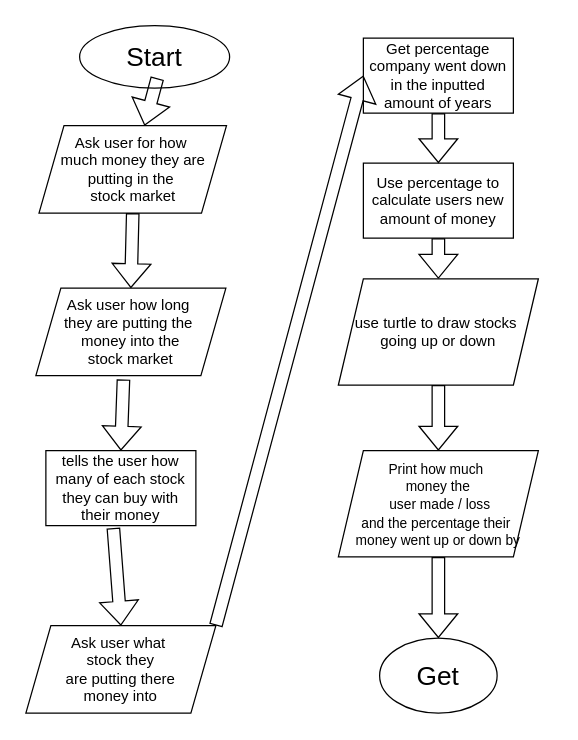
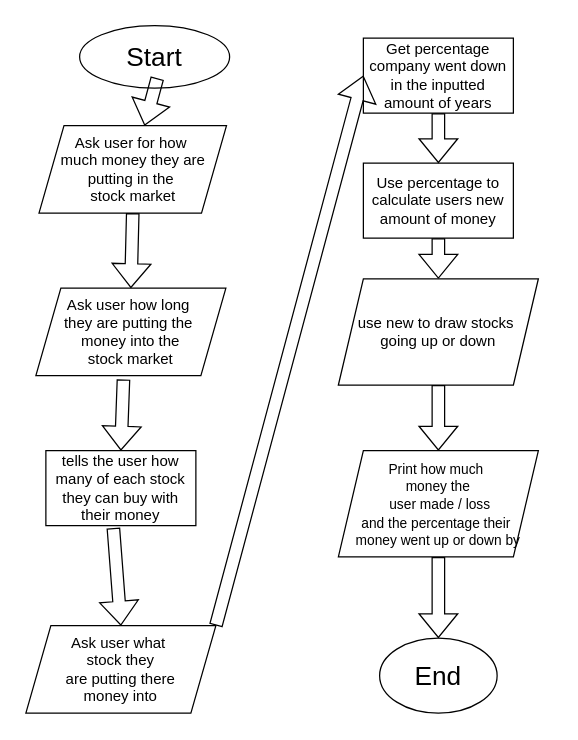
(438, 332) -> (438, 332)
(438, 676) -> (438, 676)
